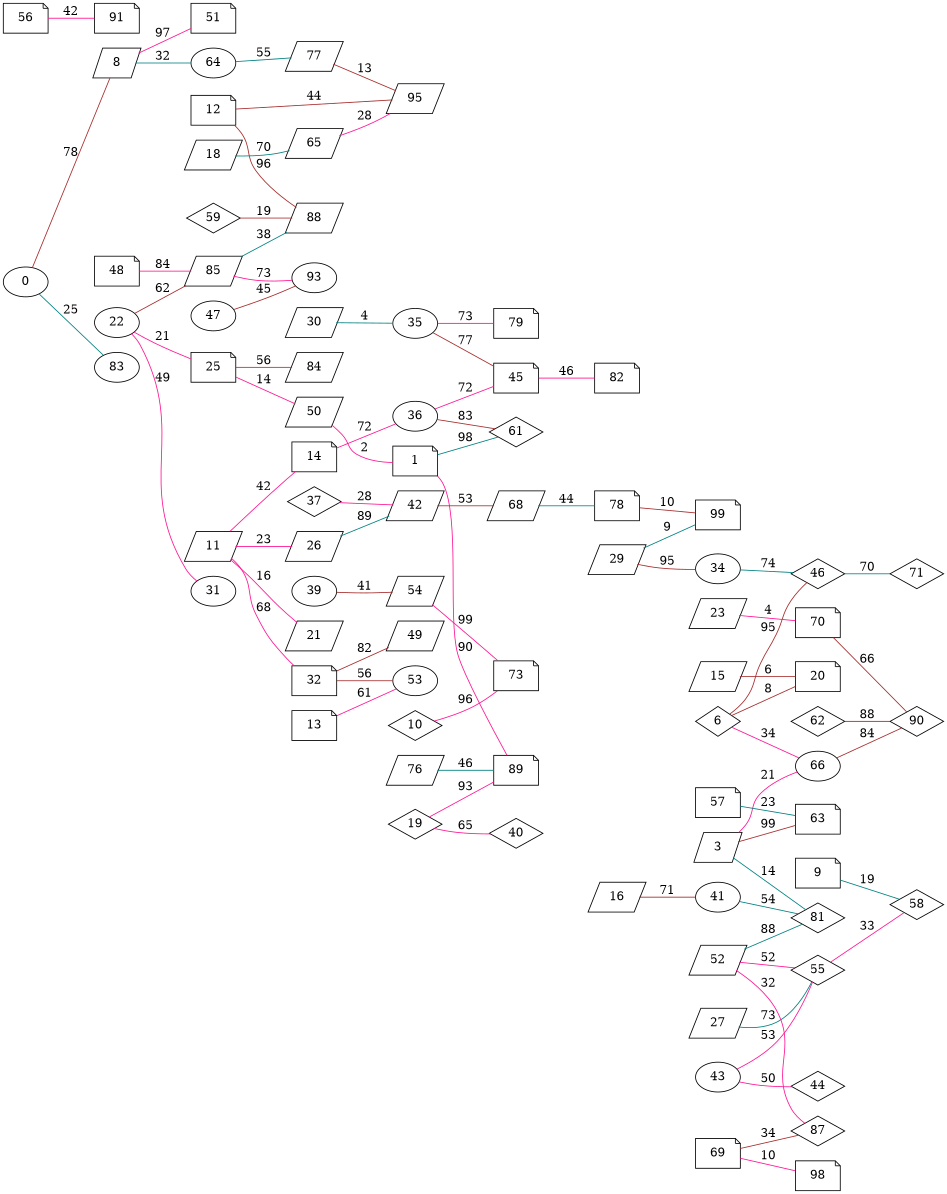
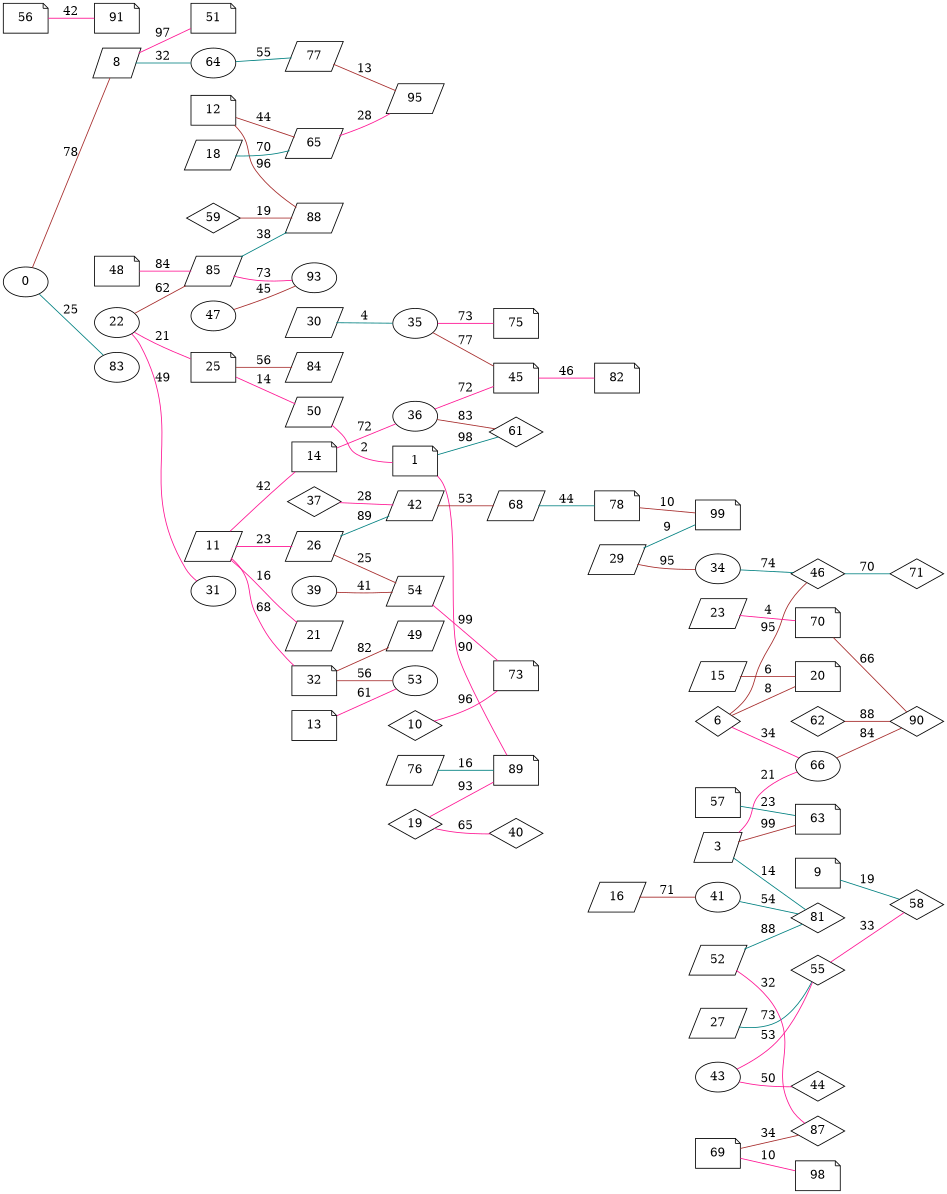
(314, 104) -> (265, 127)
(516, 323) -> (516, 323)
none -> (365, 569)
(466, 764) -> (466, 764)
(767, 965) -> none
